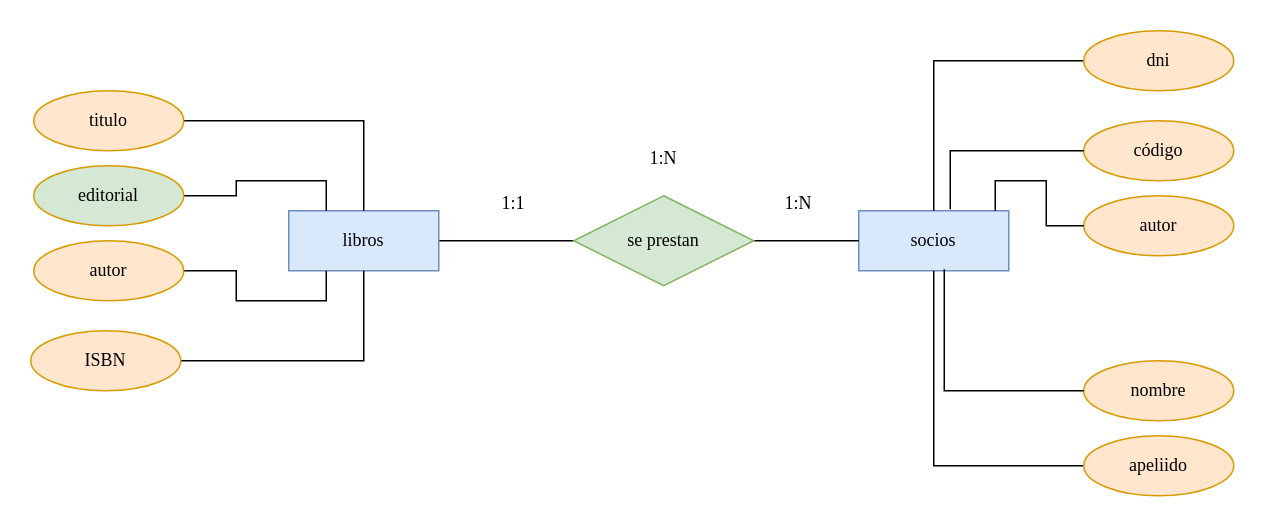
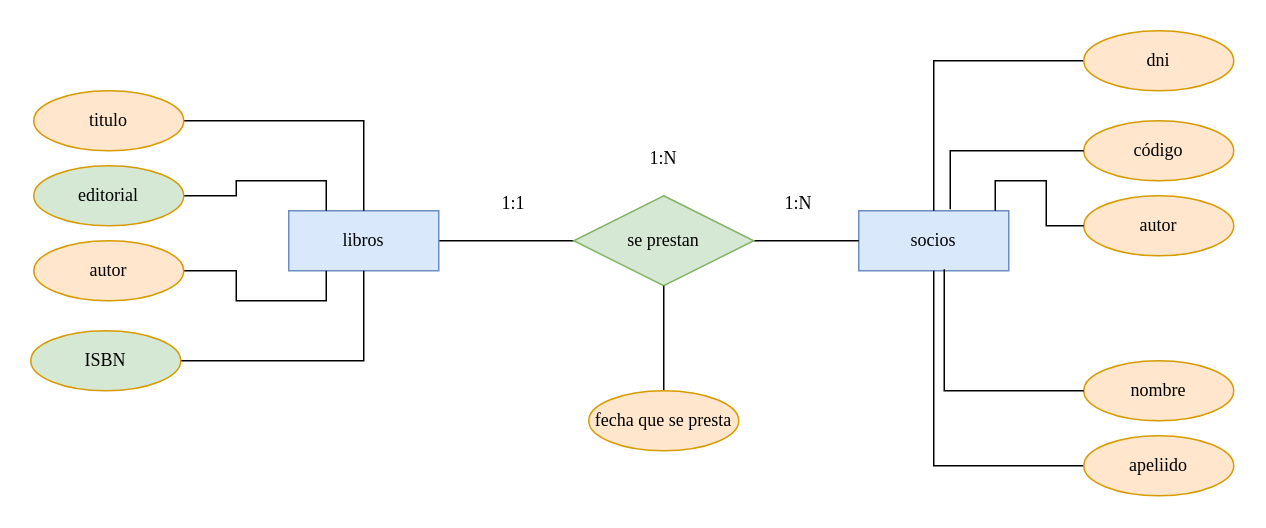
none -> (664, 339)
(106, 361) -> (106, 361)
none -> (664, 421)
